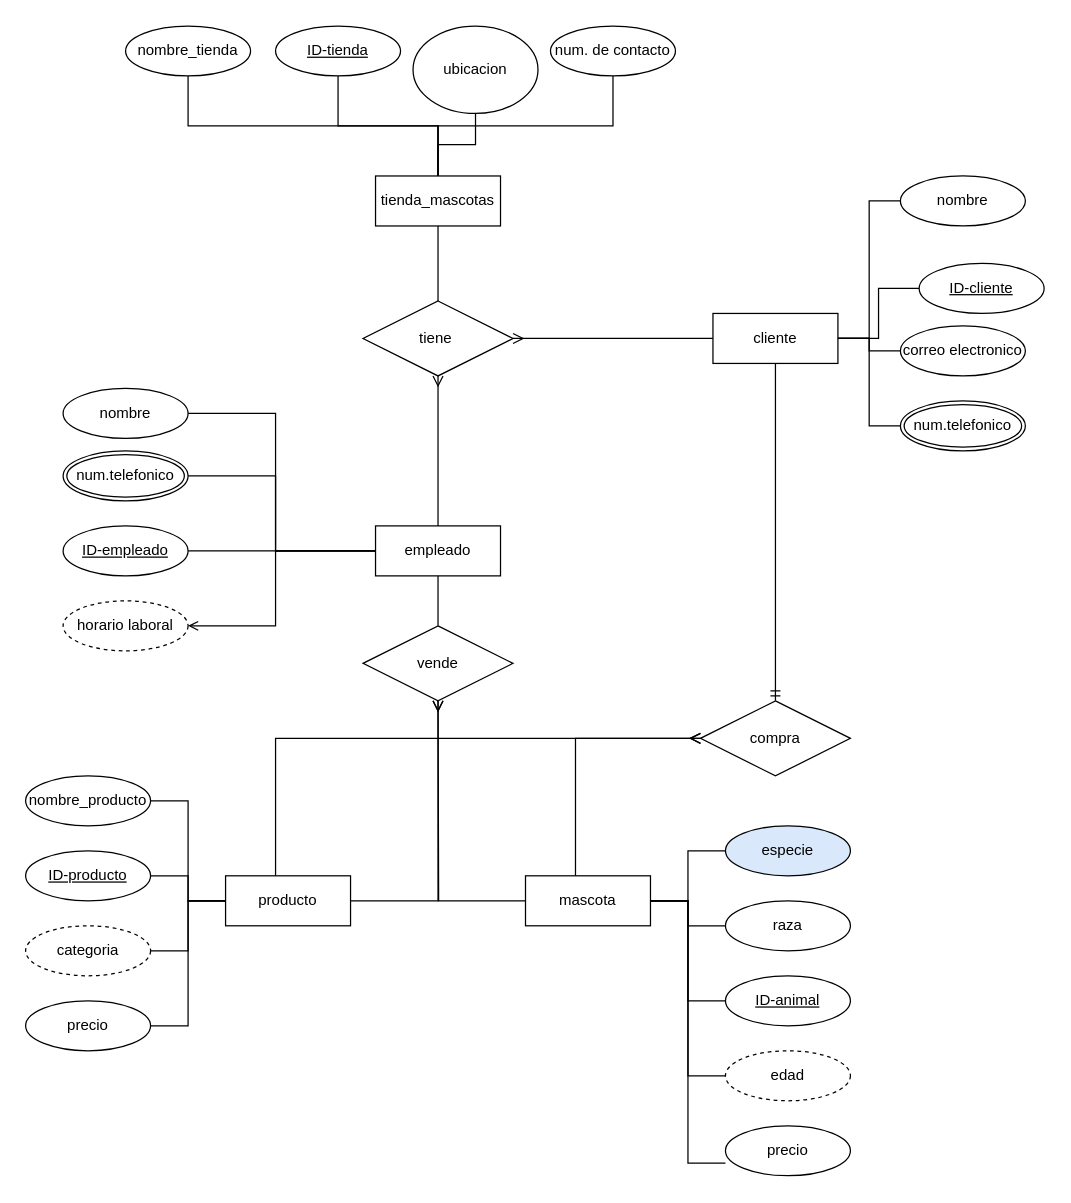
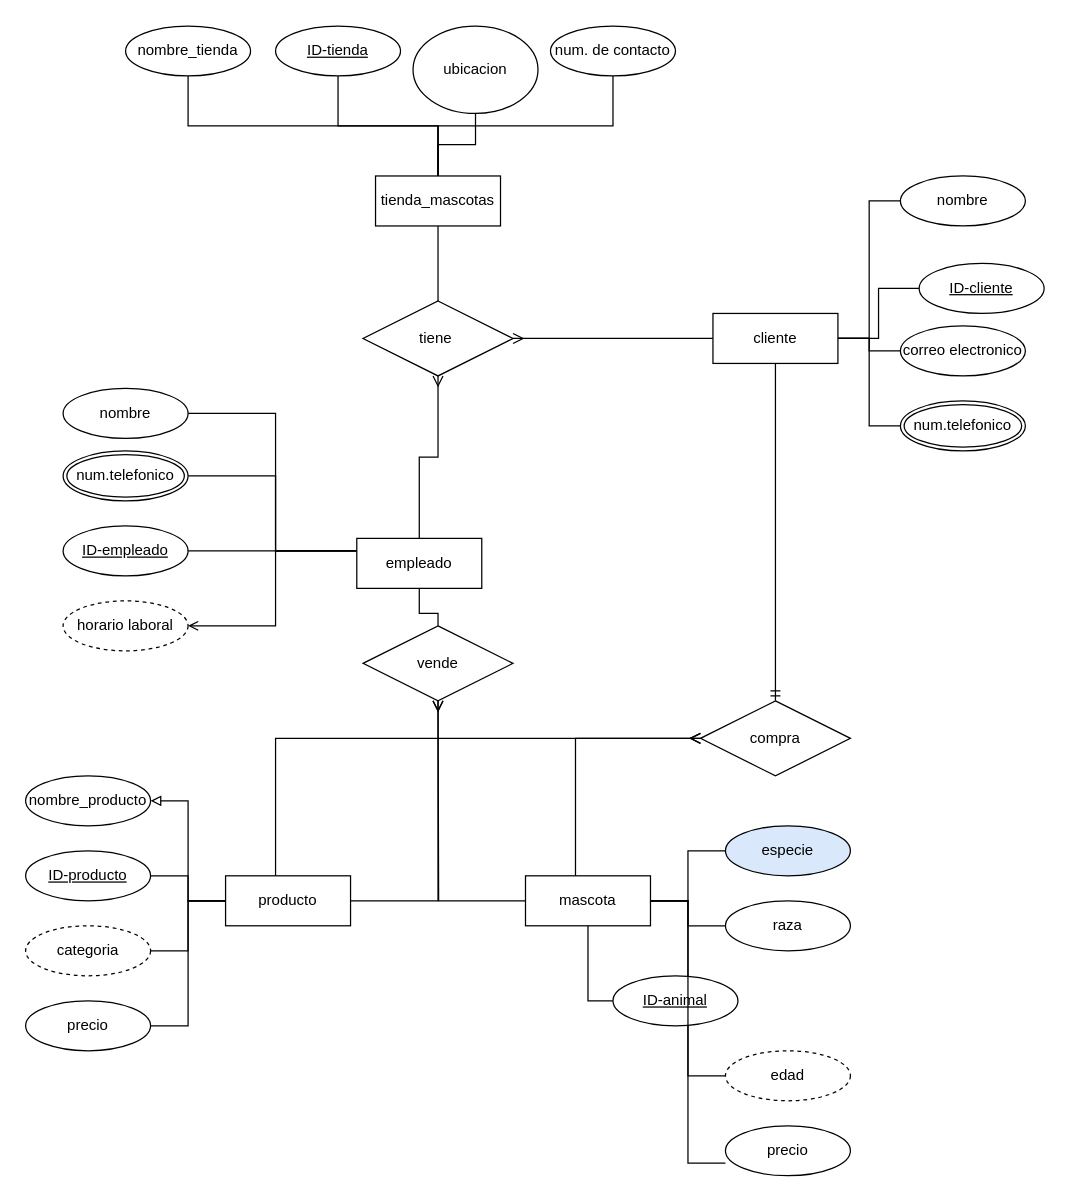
(438, 551) -> (419, 563)
(157, 801) -> (162, 801)
(788, 1001) -> (676, 1001)
